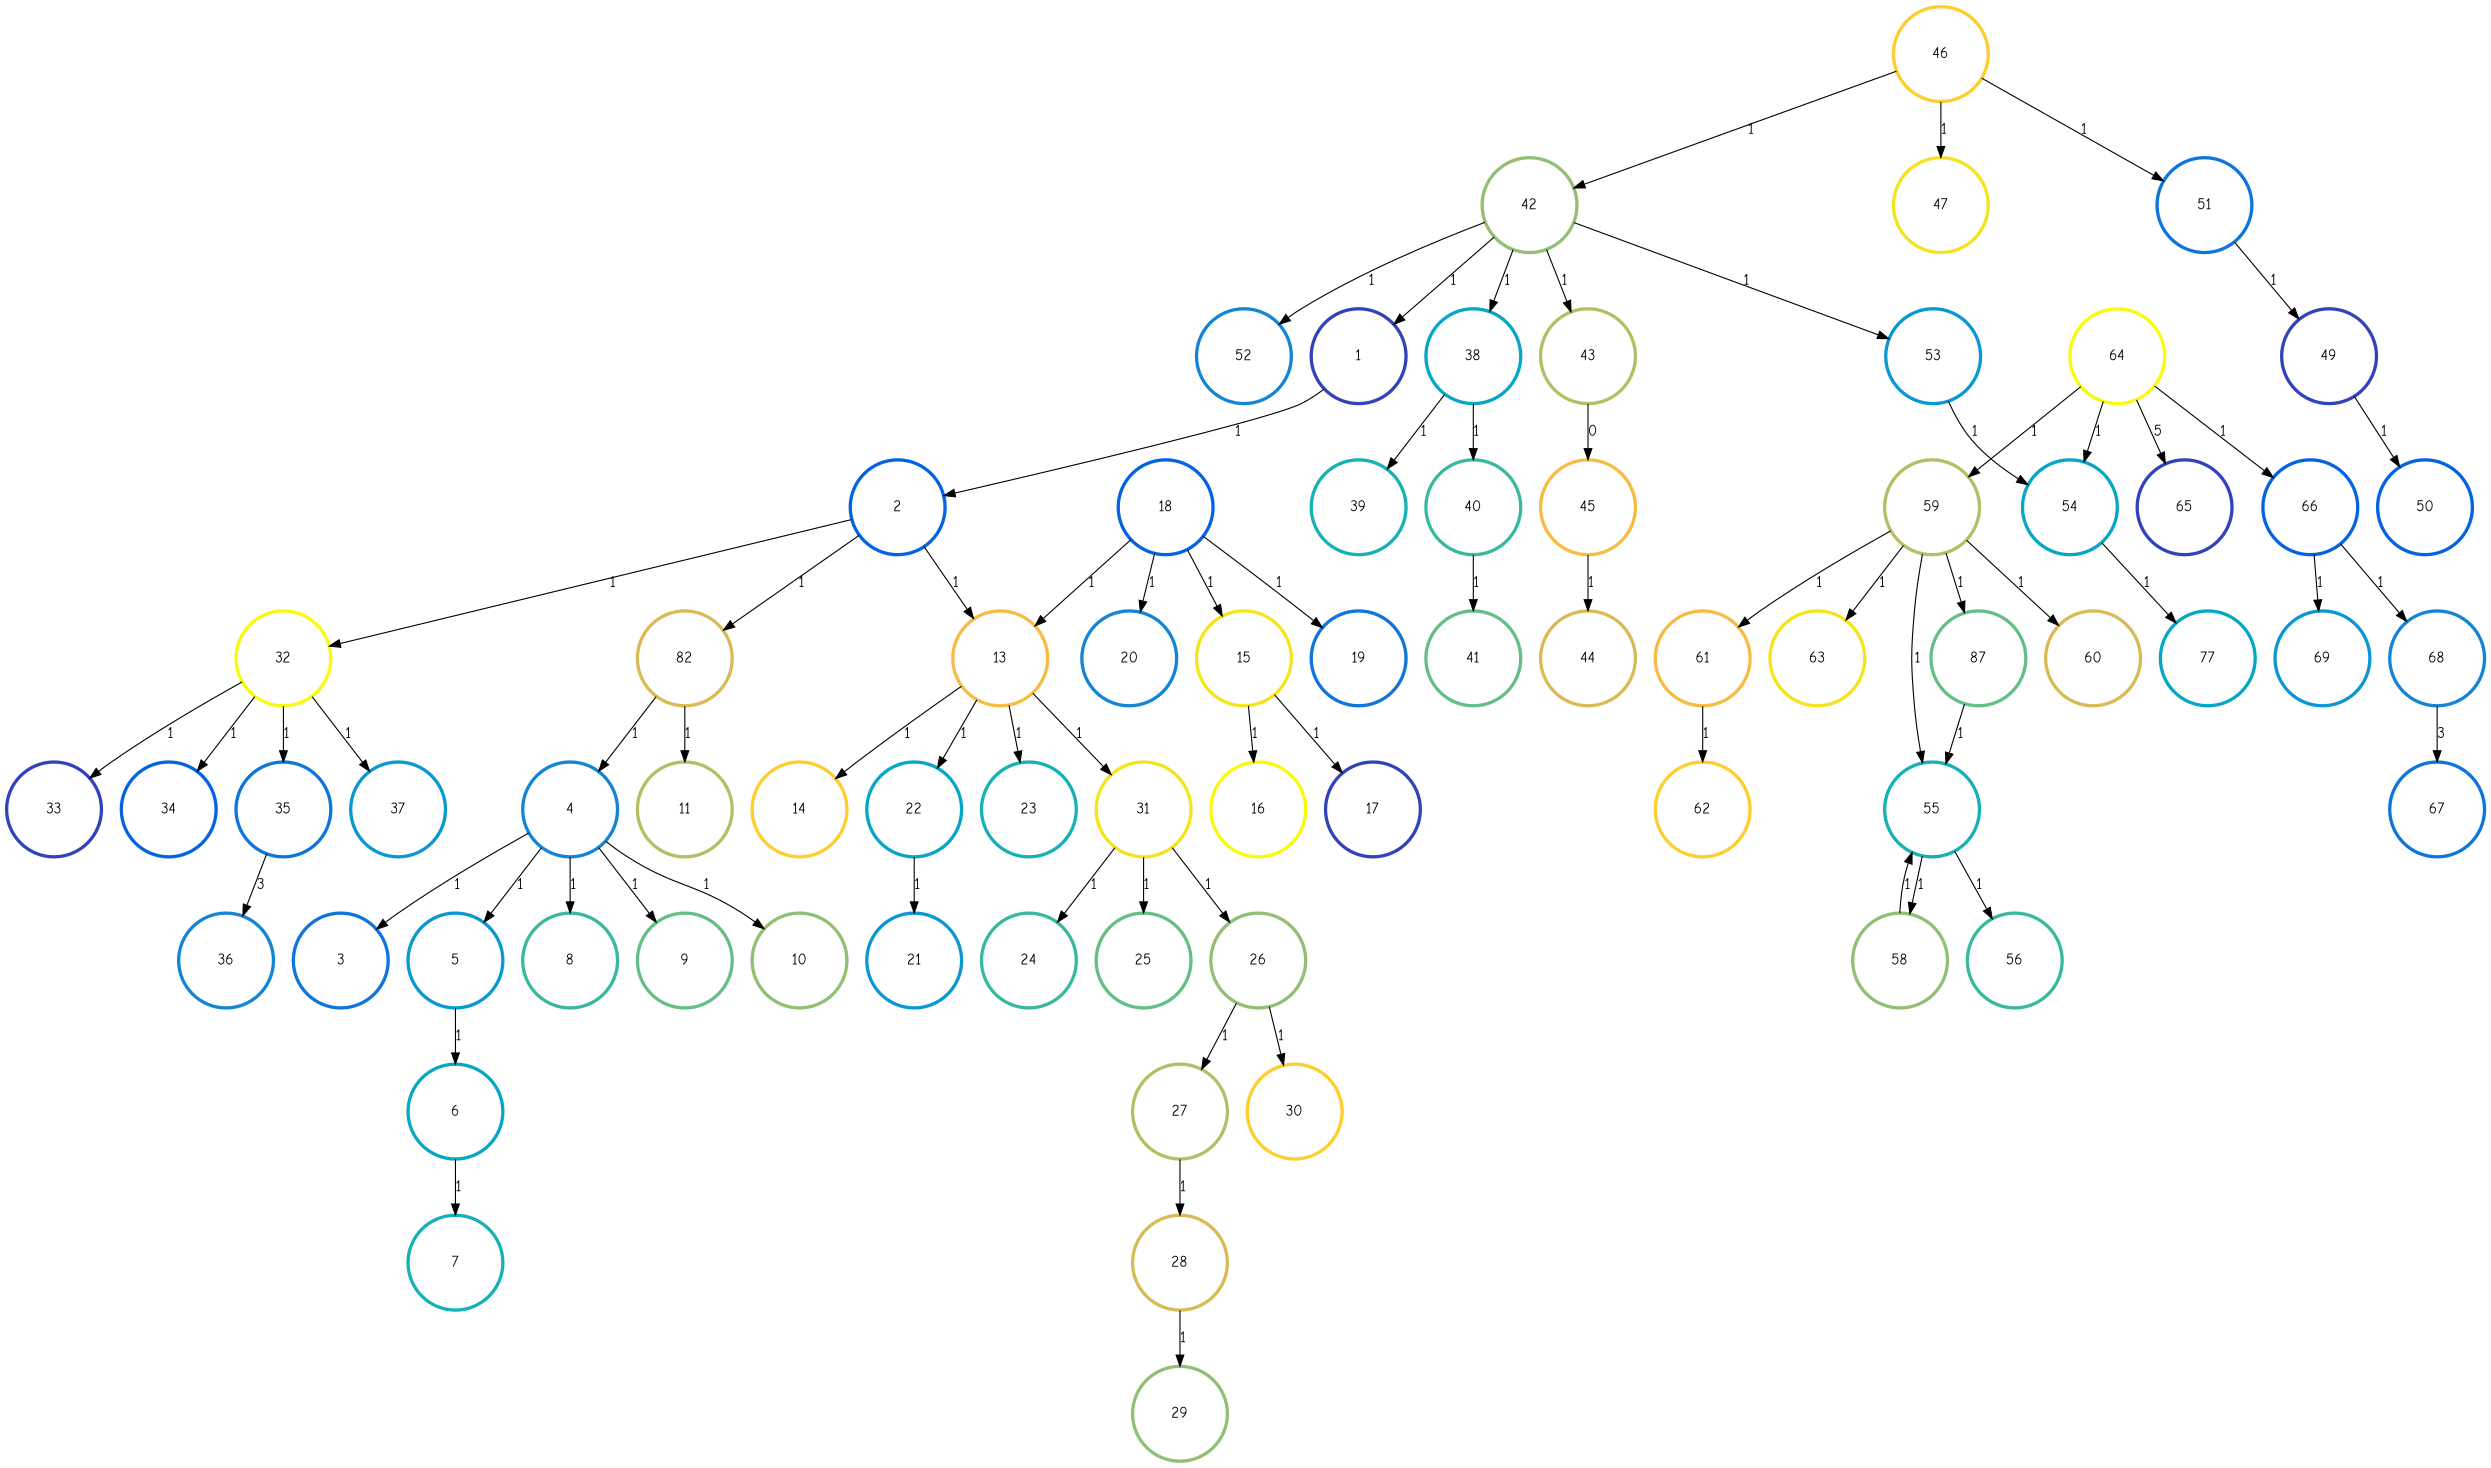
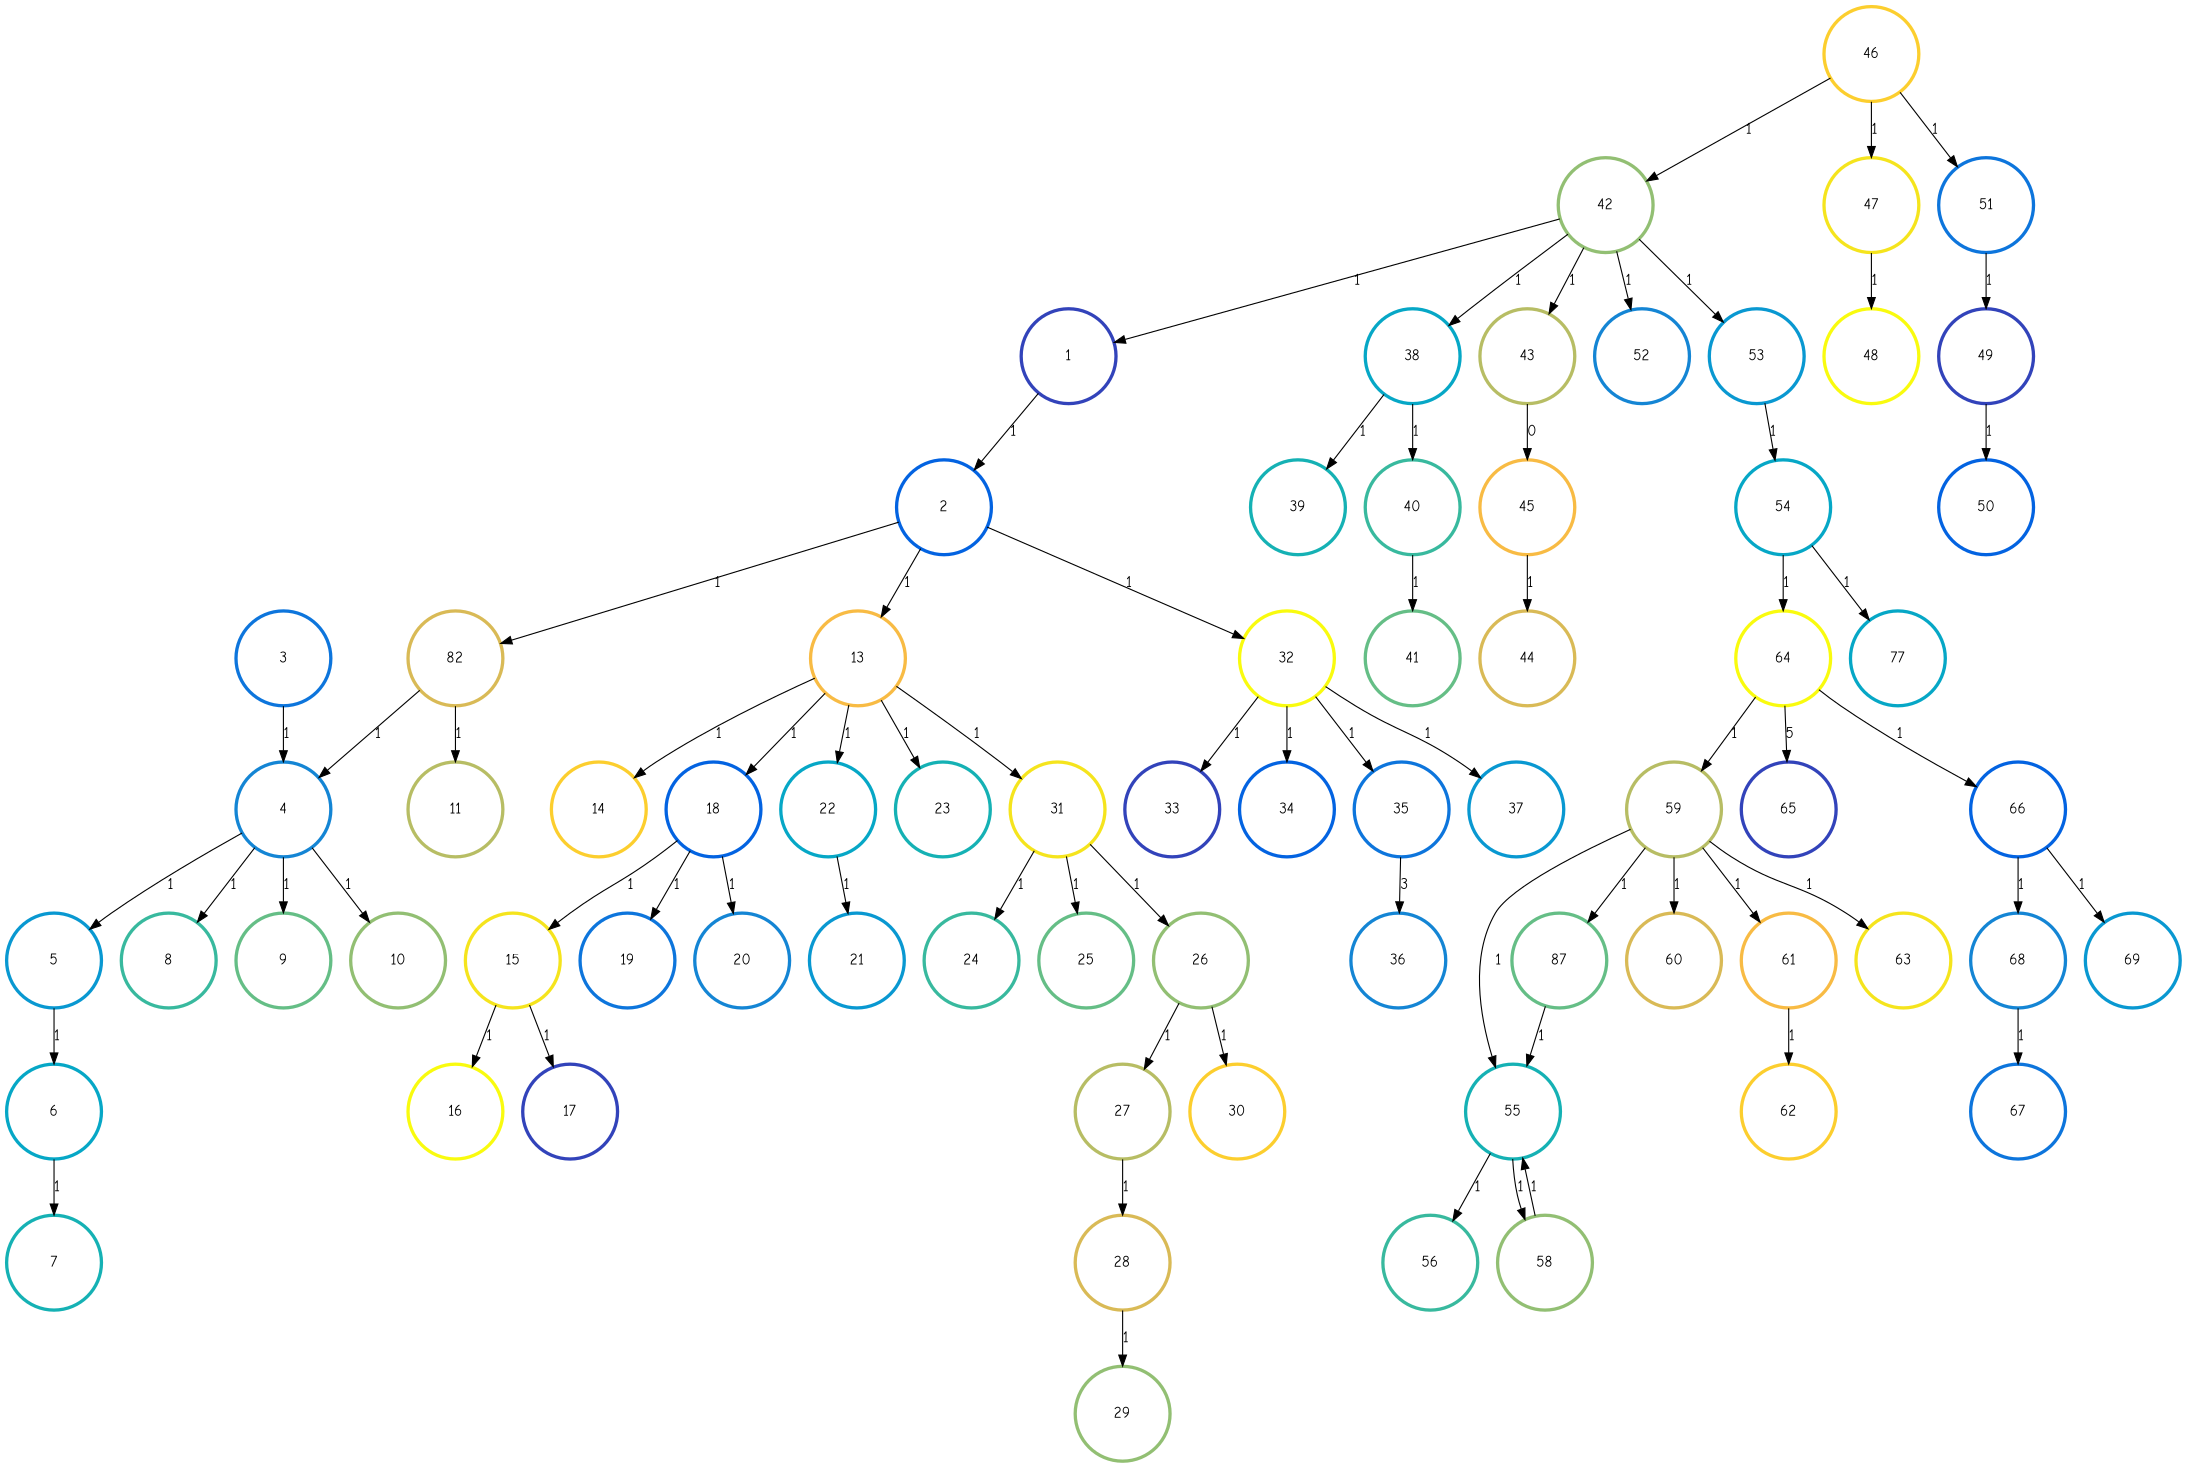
none -> (1871, 356)
(2095, 426) -> (1783, 577)
(1087, 579) -> (790, 730)
(2441, 734) -> (2021, 1036)
(456, 876) -> (283, 728)
